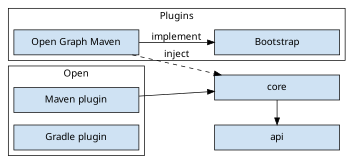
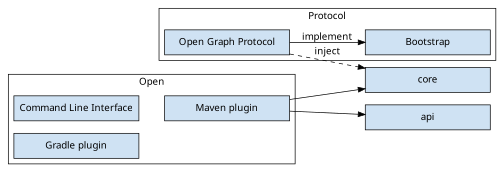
(177, 16) -> (327, 16)
(76, 42) -> (227, 42)
none -> (76, 108)
(277, 109) -> (324, 113)
